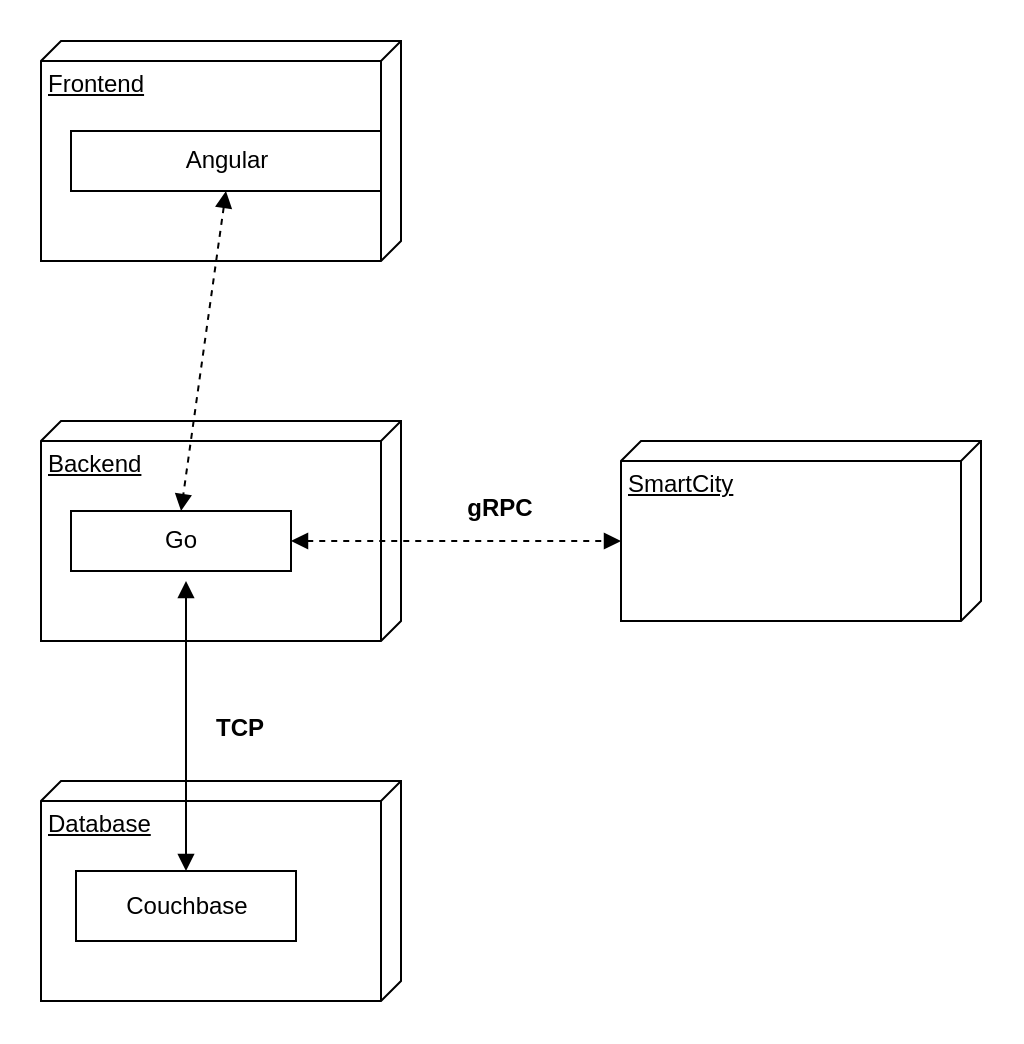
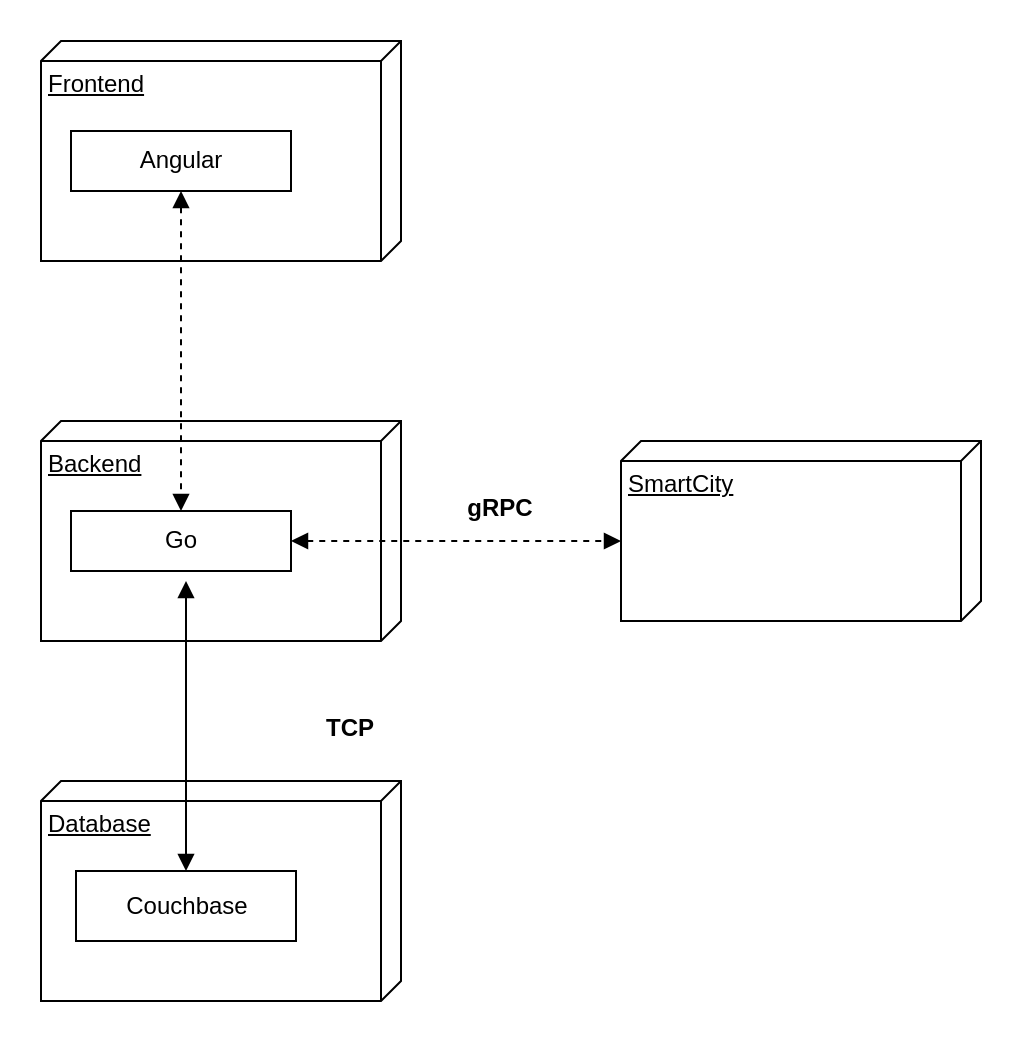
(226, 161) -> (181, 161)
(241, 727) -> (351, 727)
